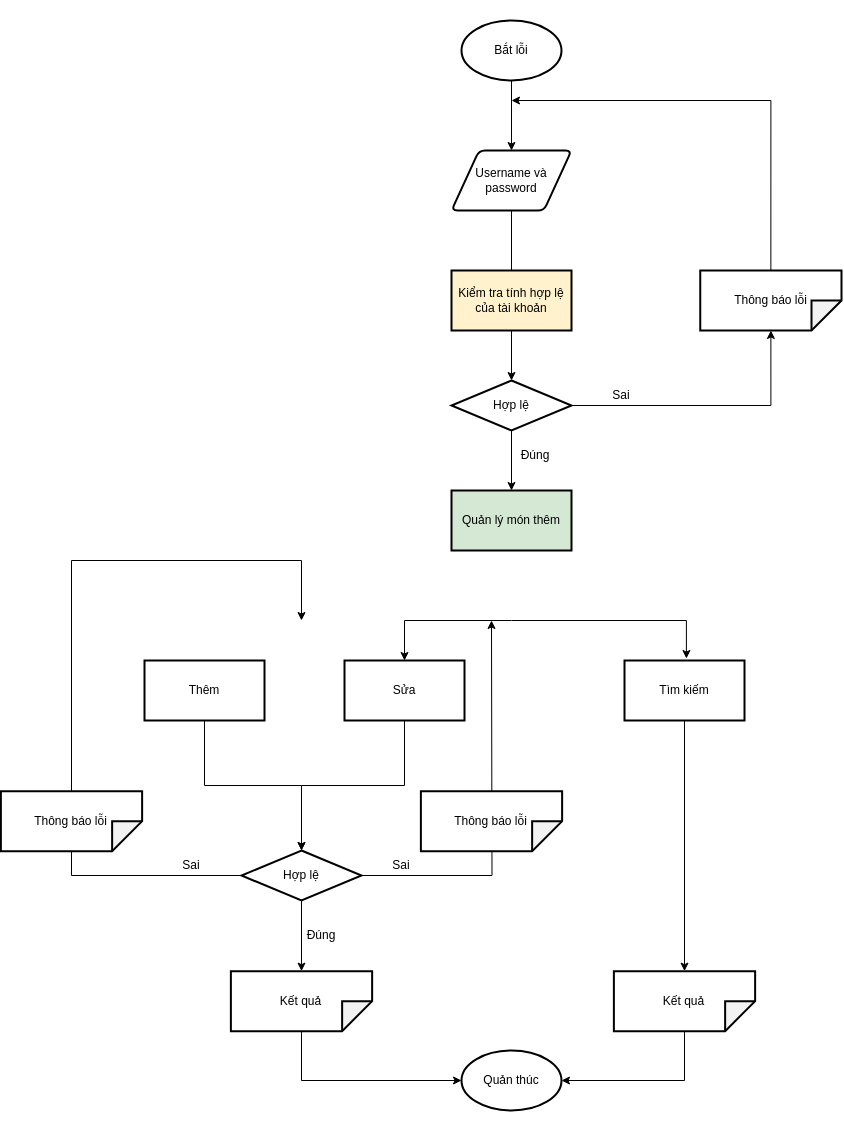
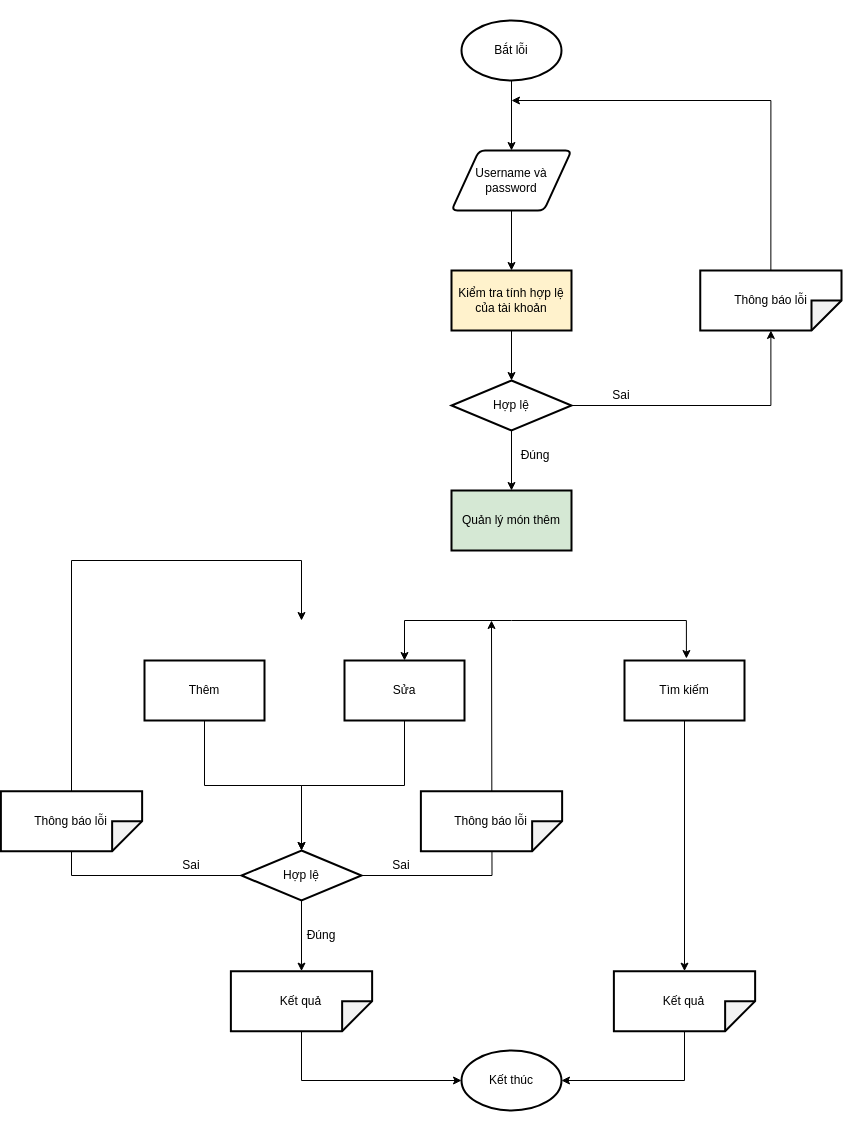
(512, 264) -> (512, 262)
(512, 1081) -> (512, 1081)
